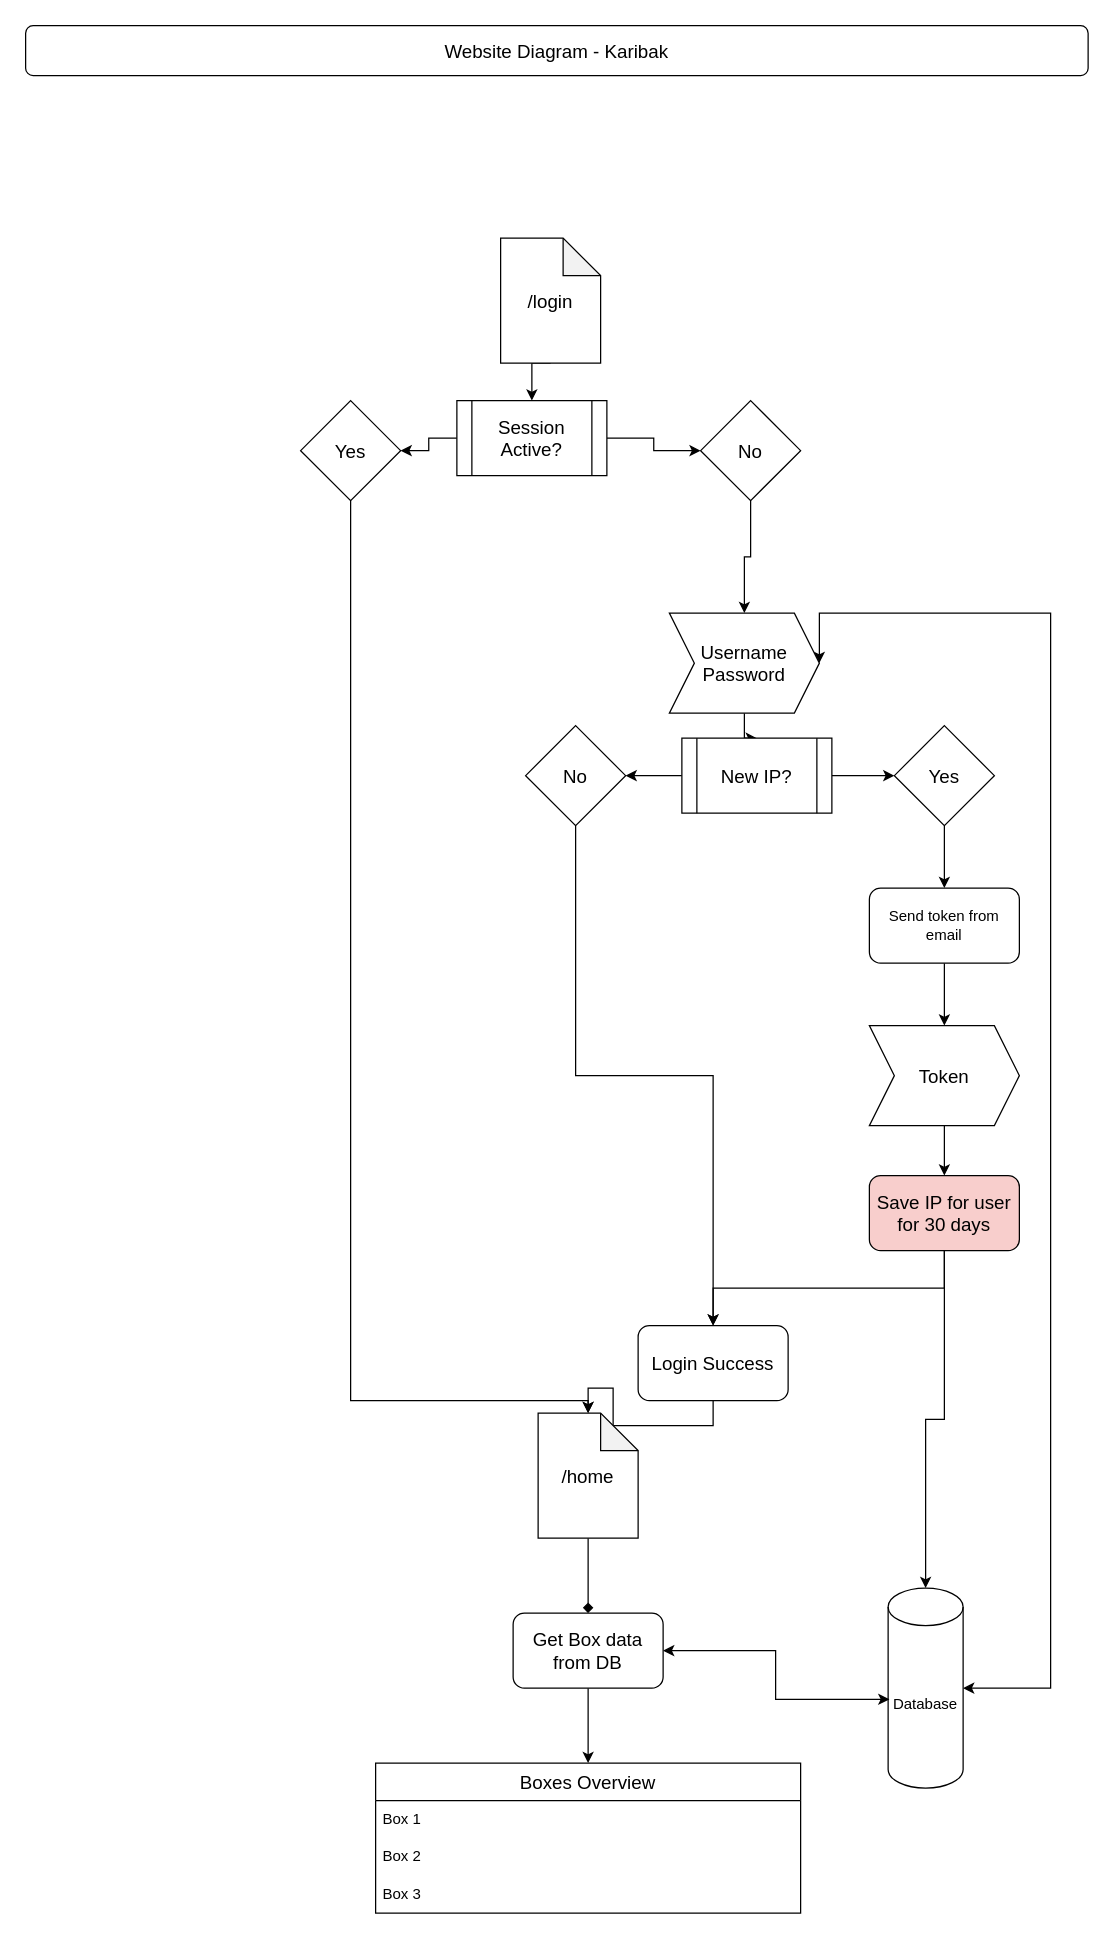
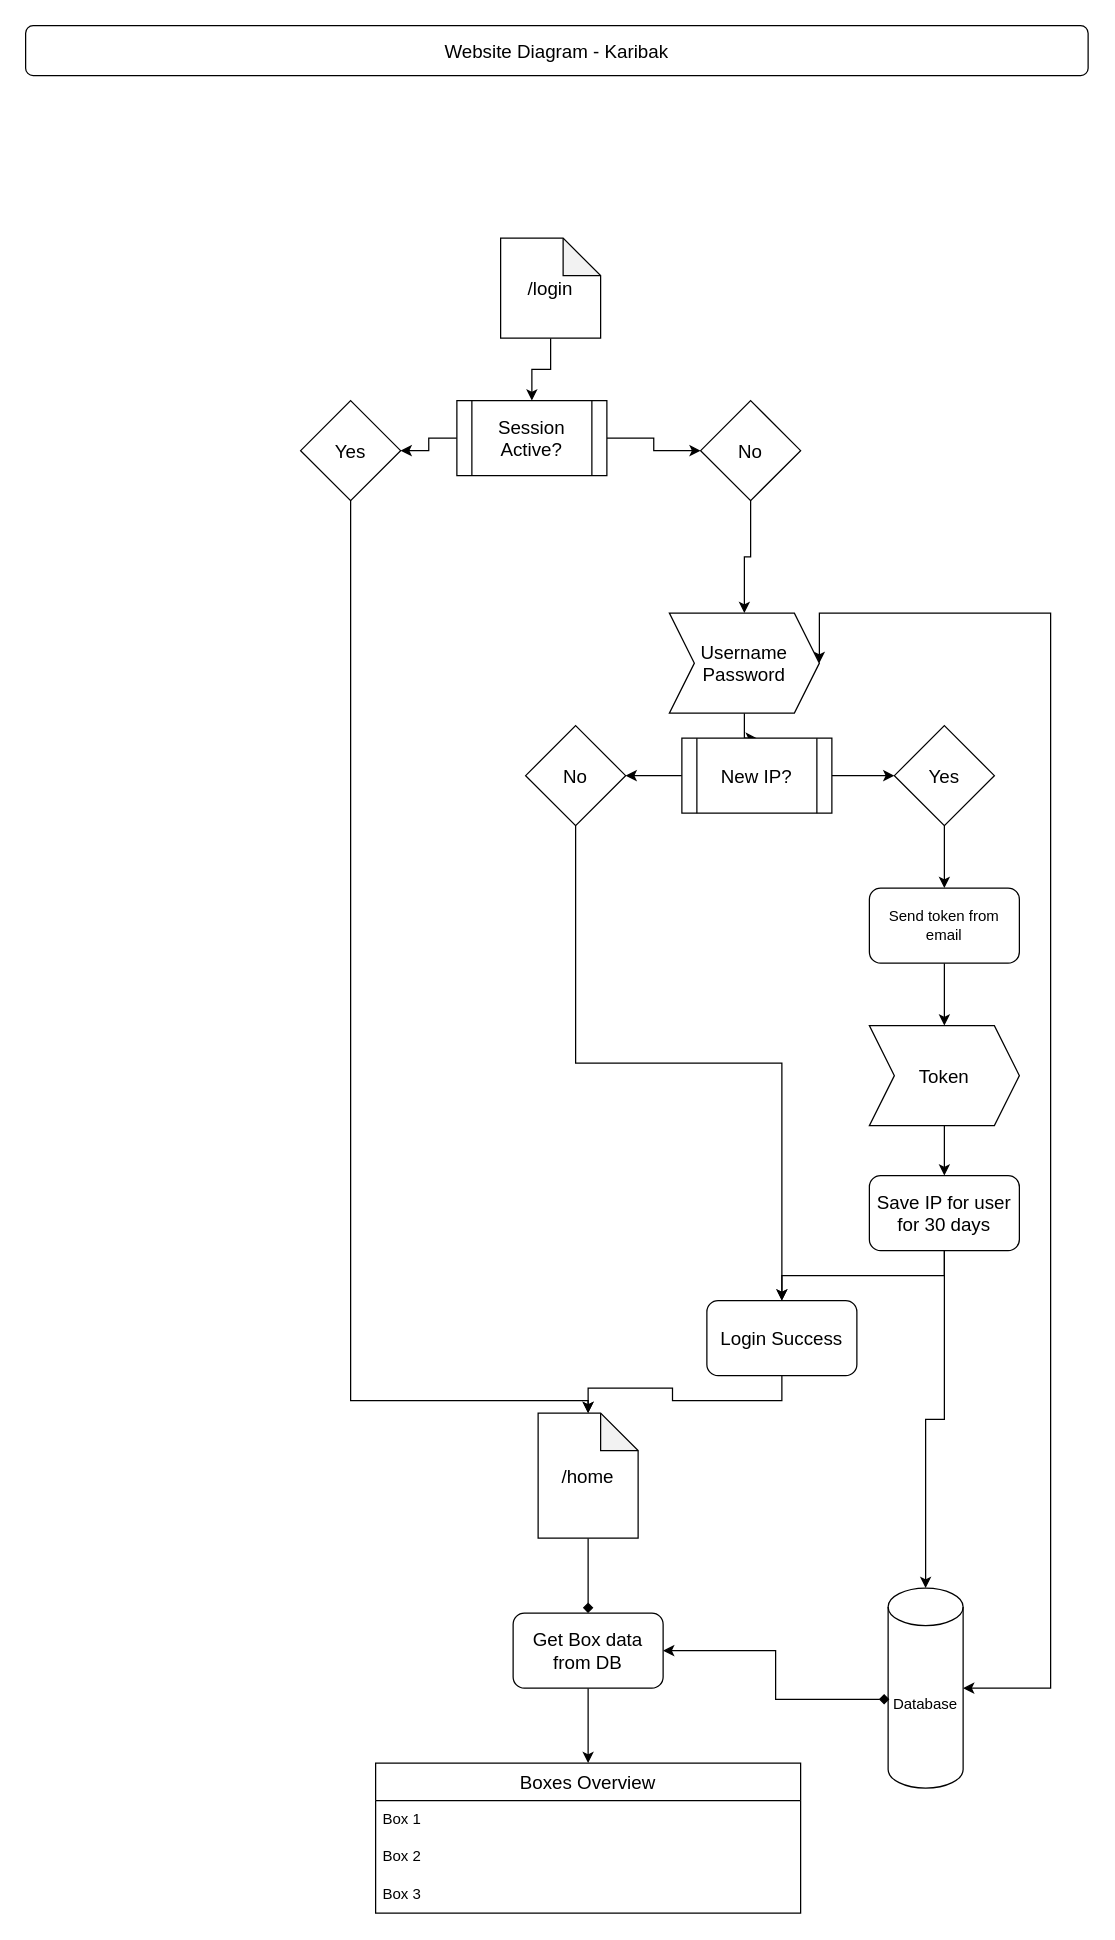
(551, 301) -> (551, 288)
(944, 1213) -> (944, 1213)
(713, 1363) -> (782, 1338)
(879, 1699) -> (879, 1699)
